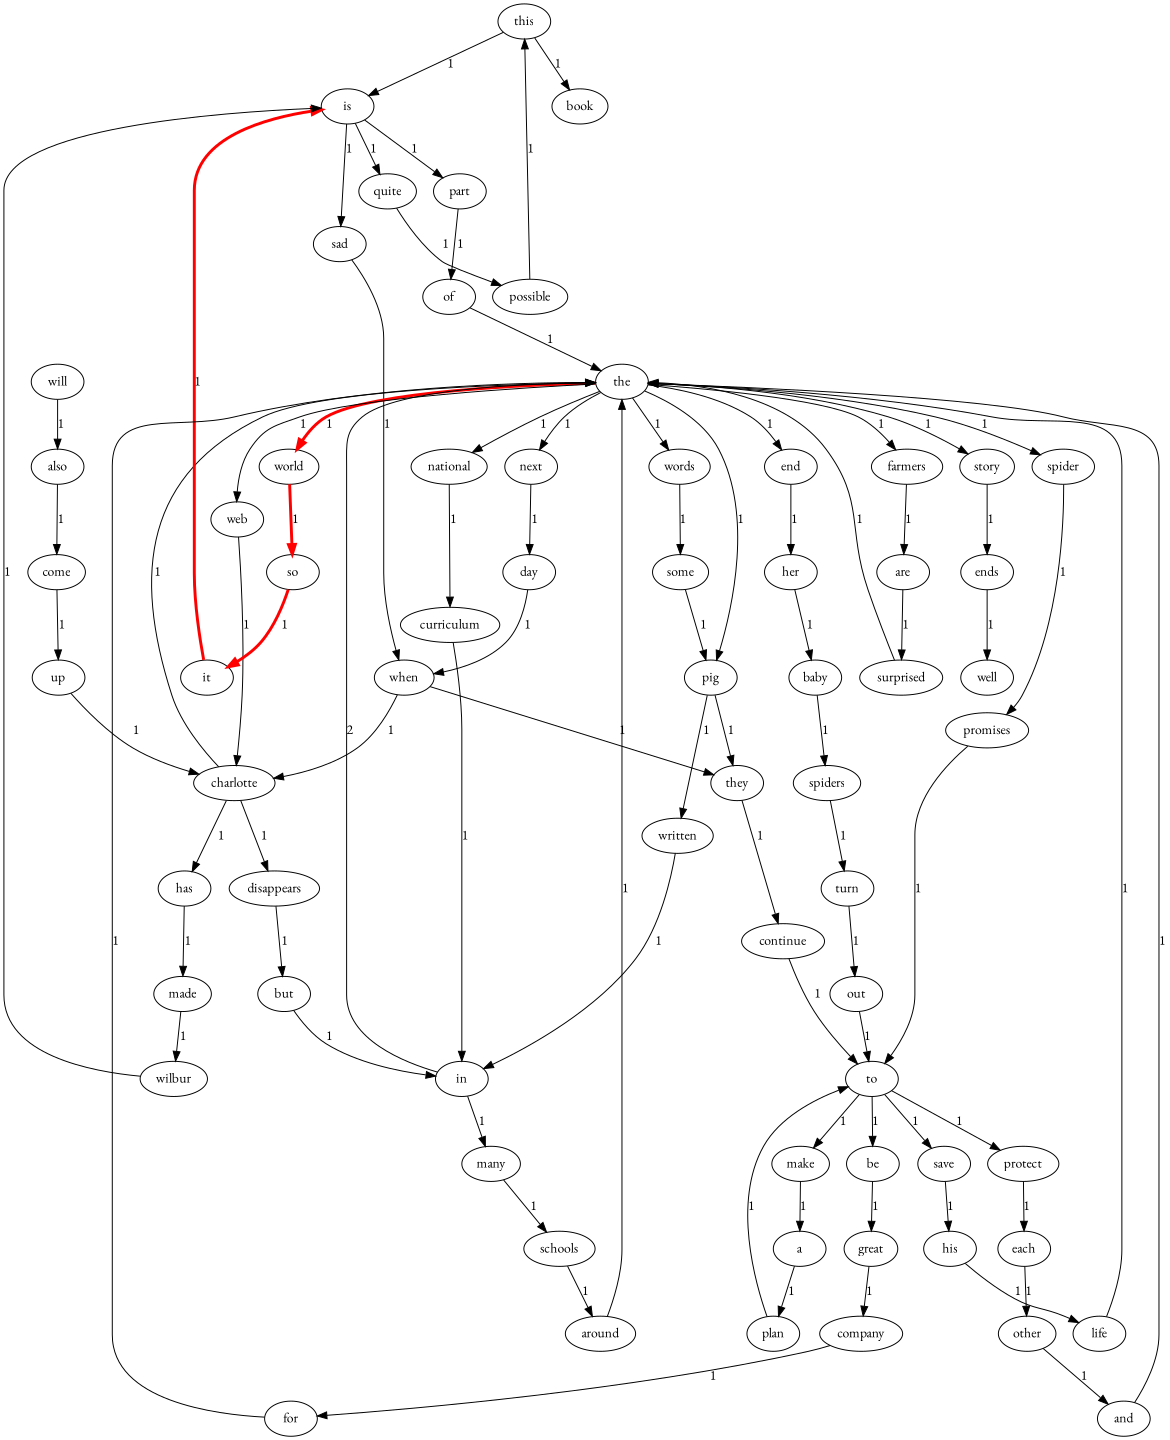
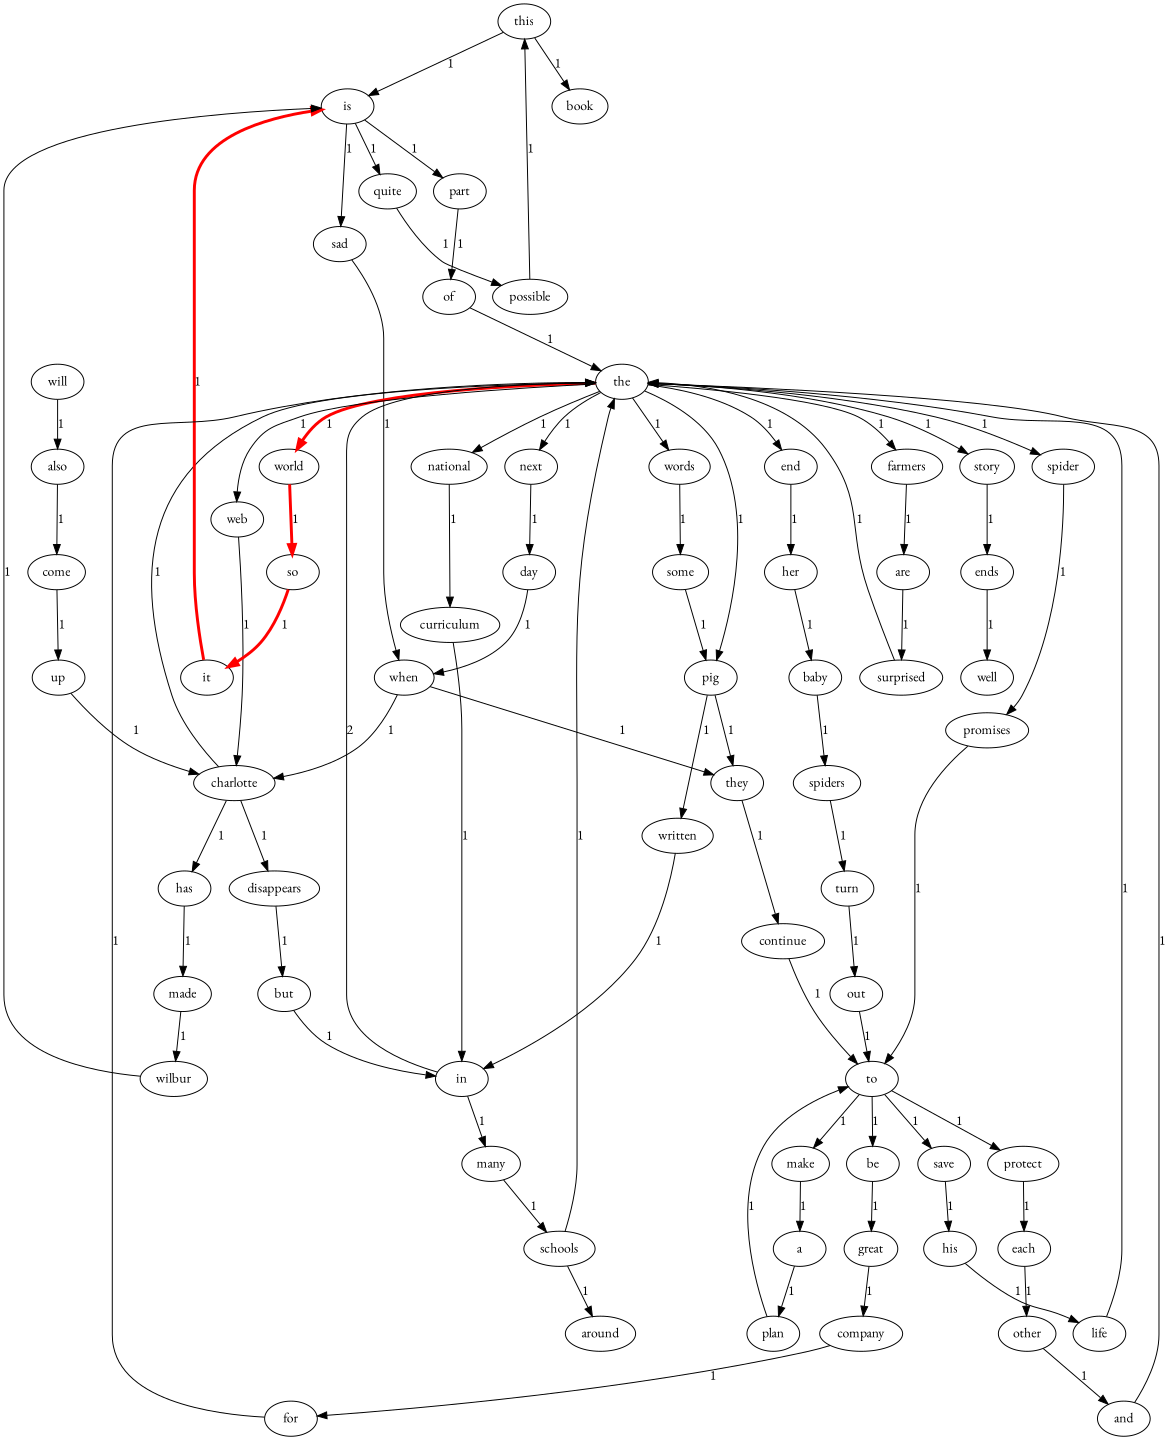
(622, 864) -> (577, 819)
